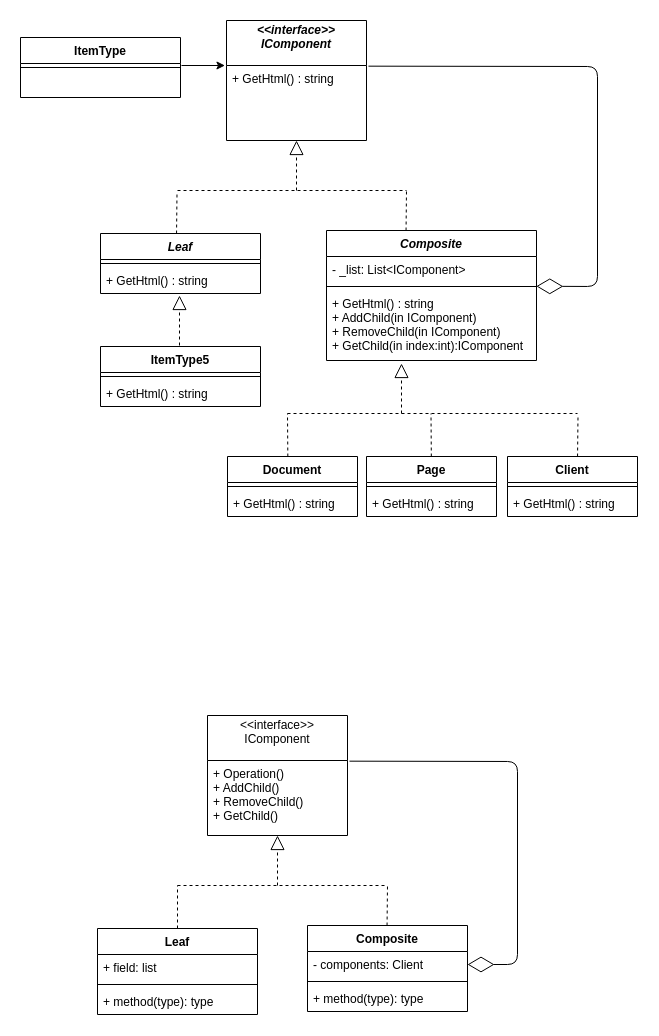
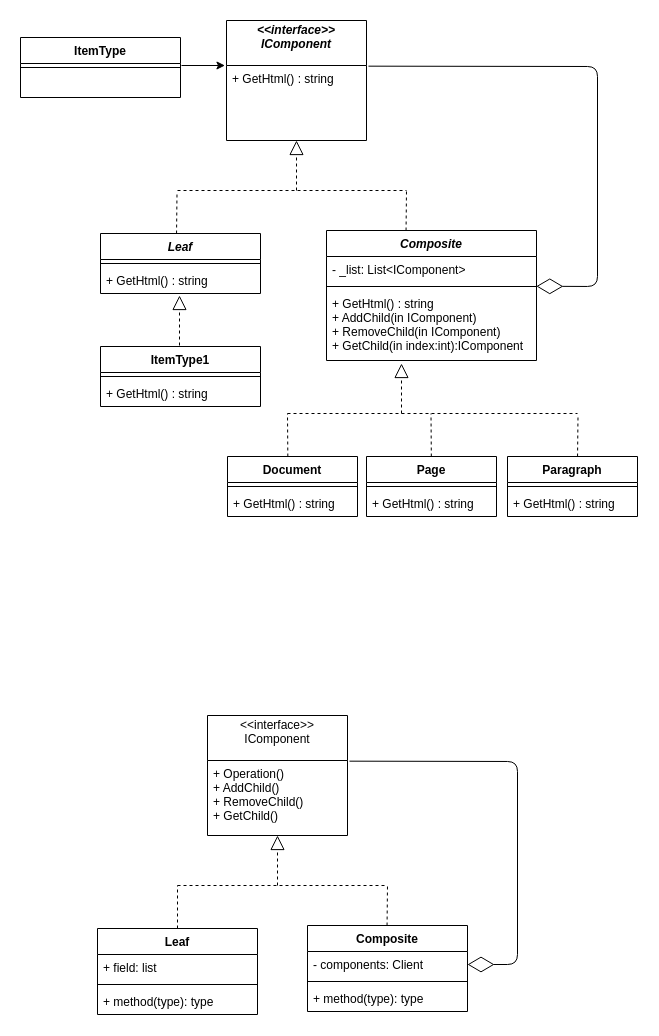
(180, 360) -> (180, 360)
(572, 470) -> (572, 470)
